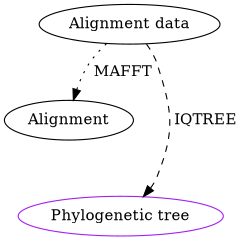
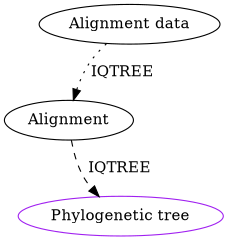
(123, 72) -> (123, 72)
(169, 116) -> (78, 166)
